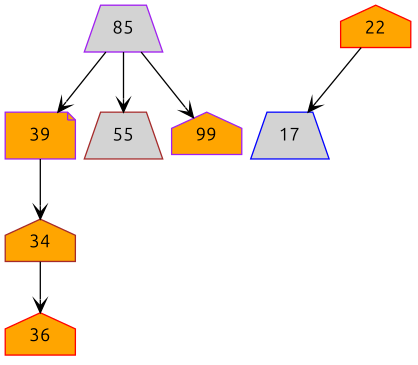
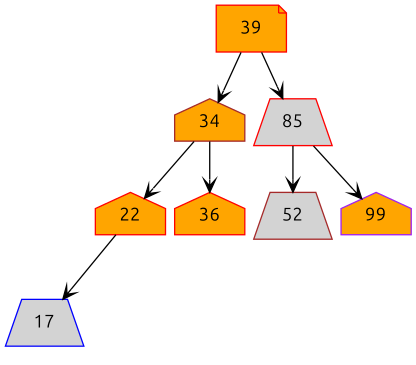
(123, 29) -> (293, 122)
(86, 77) -> (269, 70)
(40, 136) -> (251, 29)
(123, 136) -> (293, 216)
none -> (174, 165)
